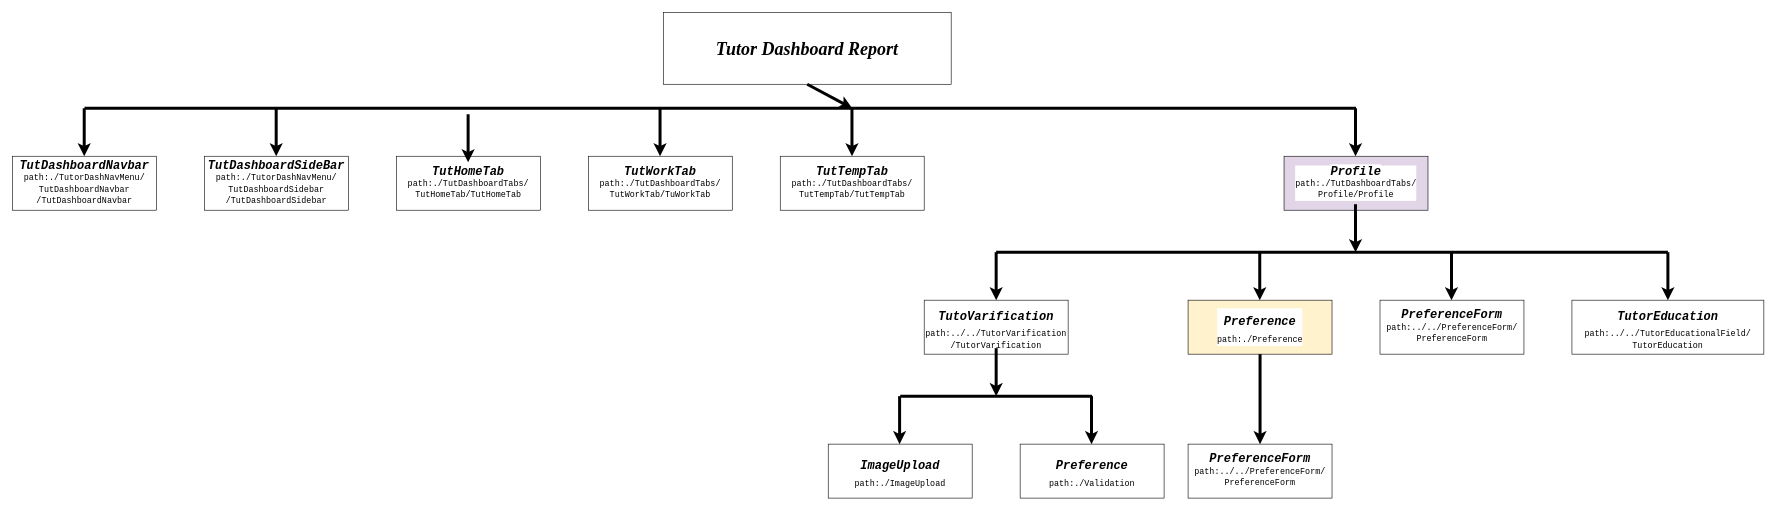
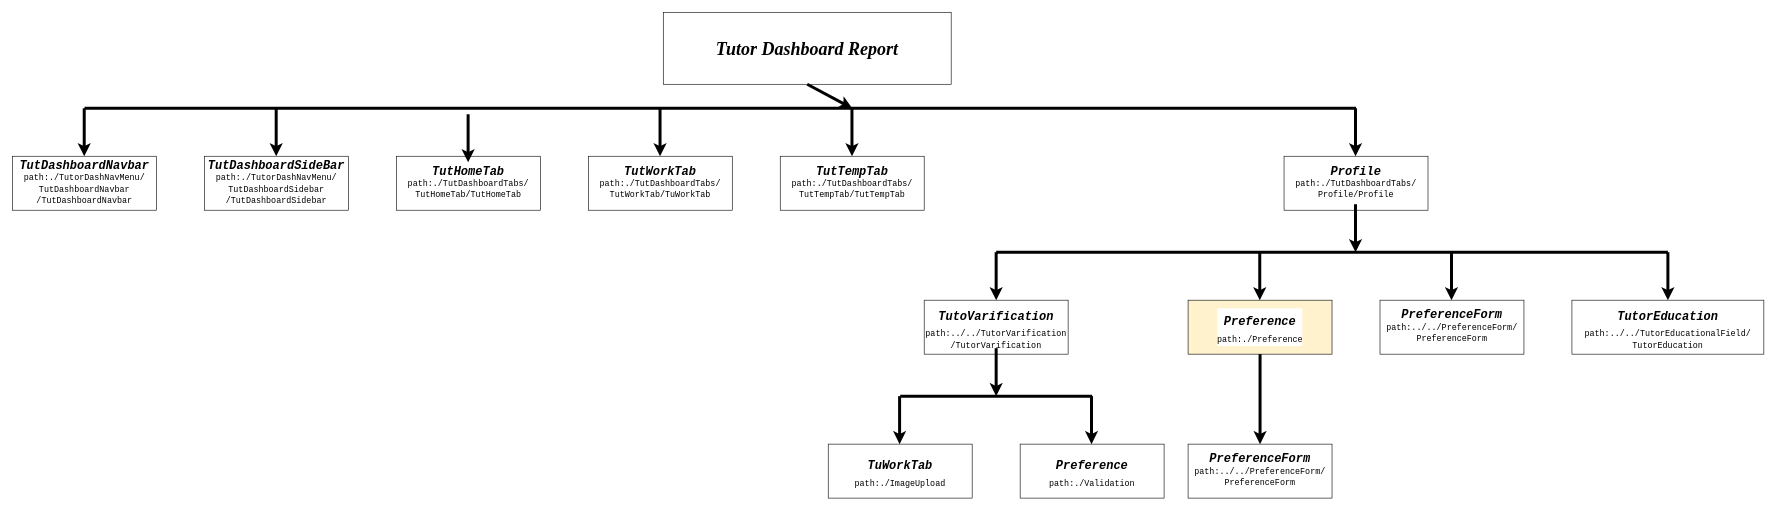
(1356, 183) -> (1356, 183)
(900, 471) -> (900, 471)
